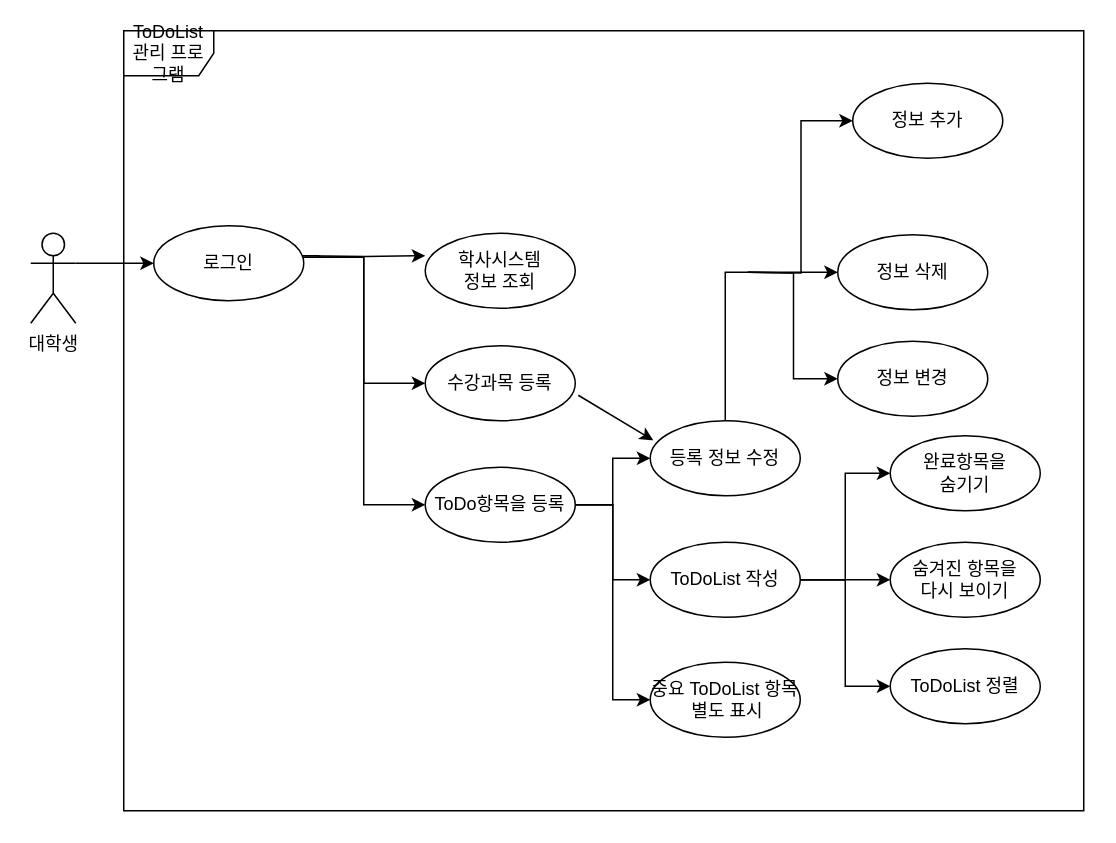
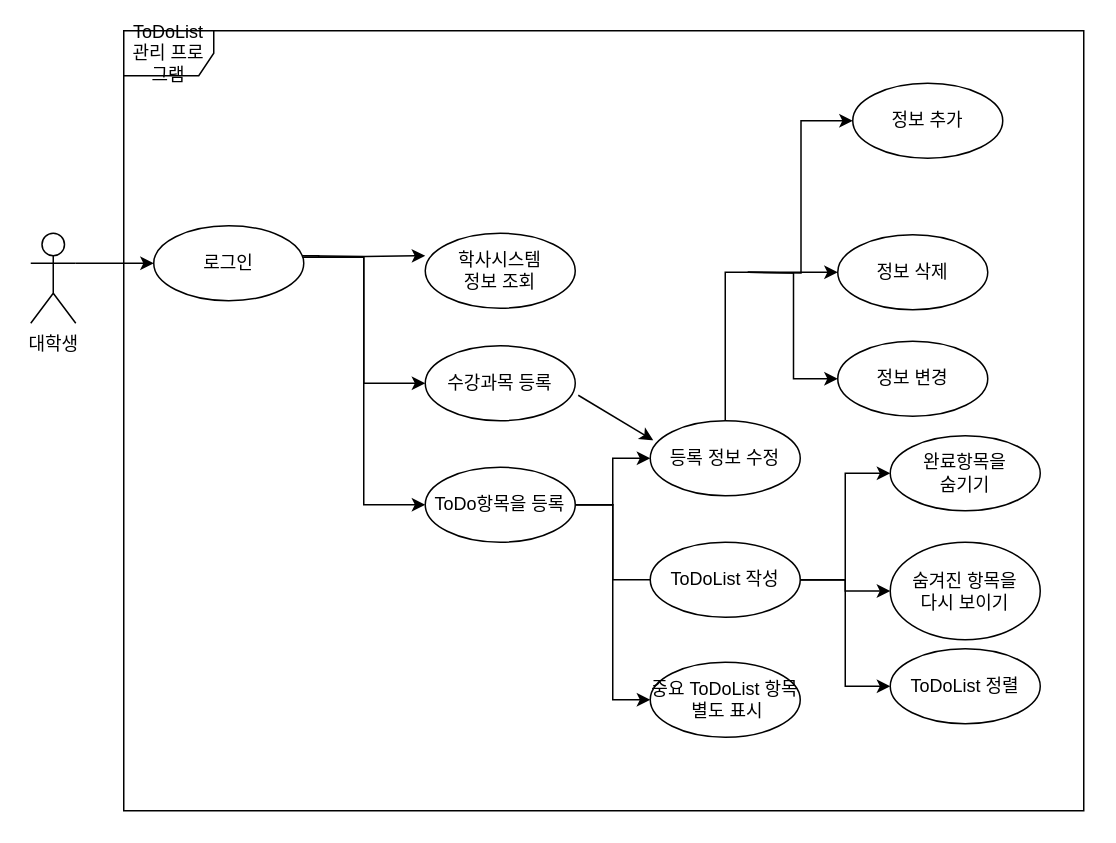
(639, 580) -> (643, 580)
(965, 580) -> (965, 591)
